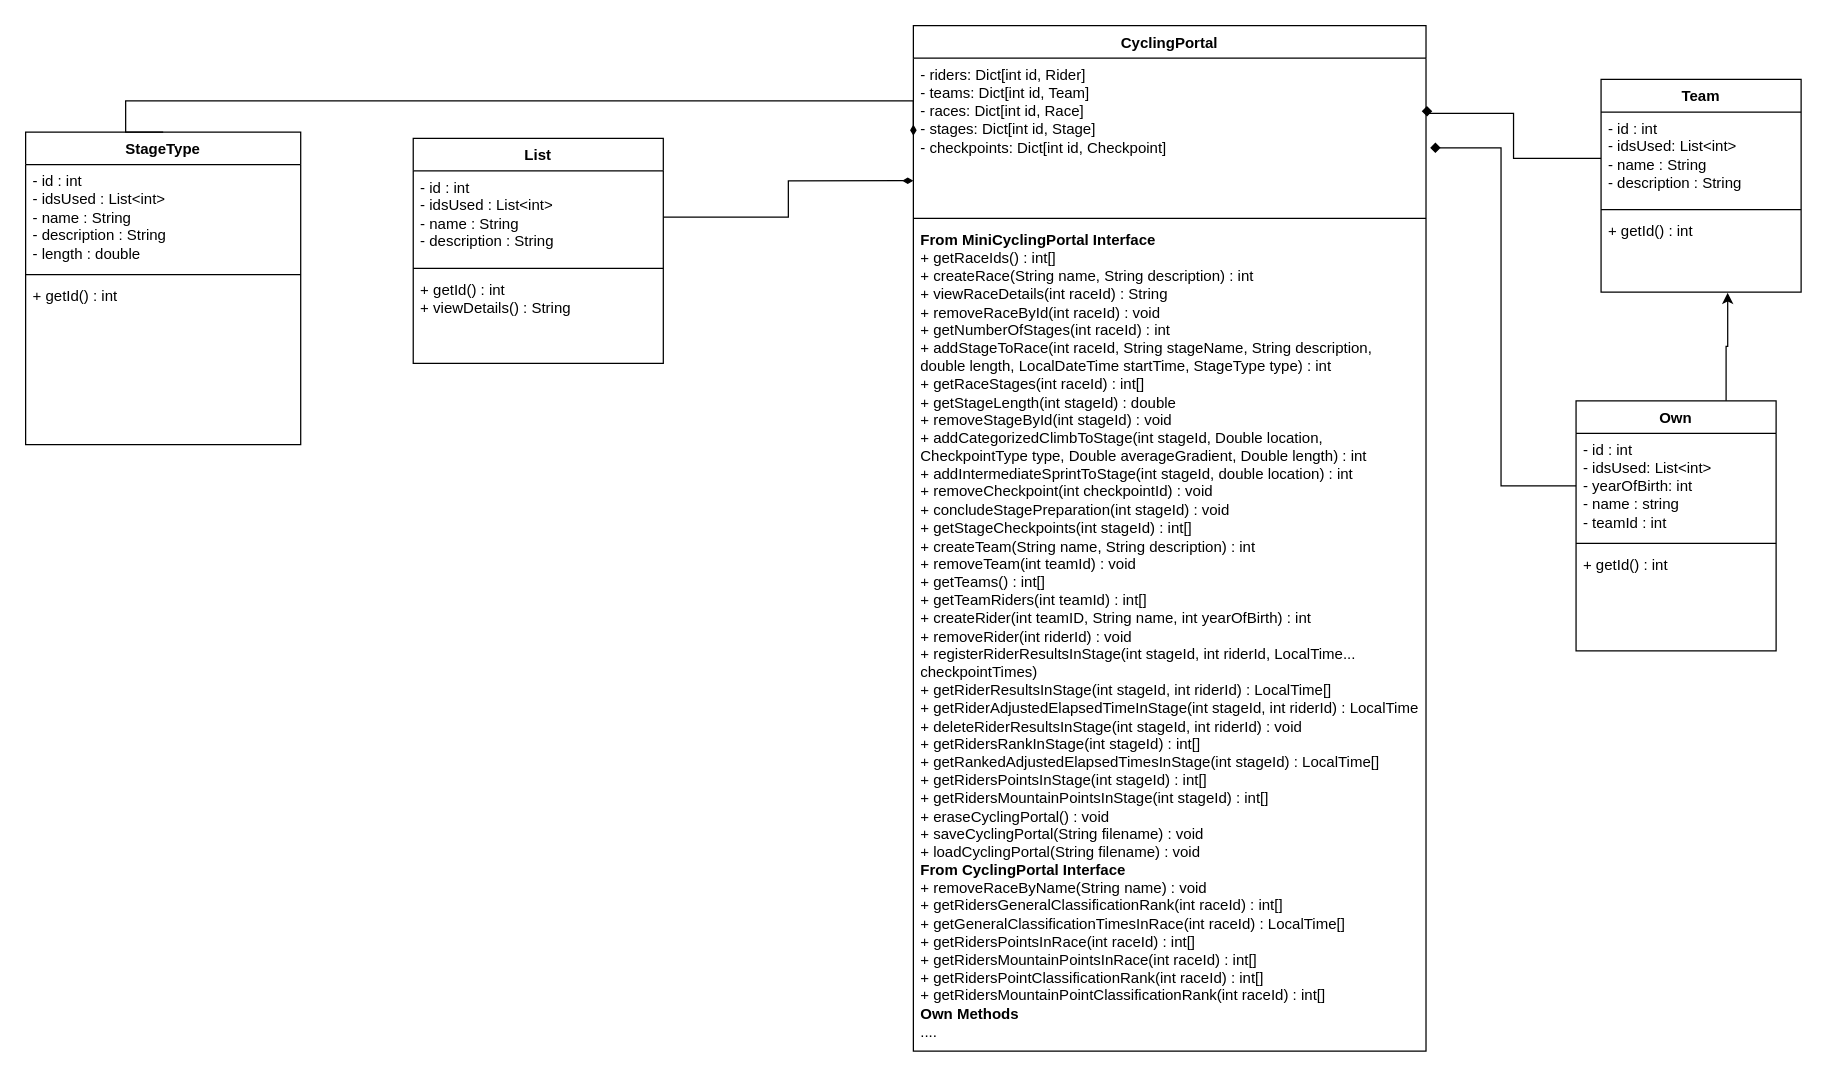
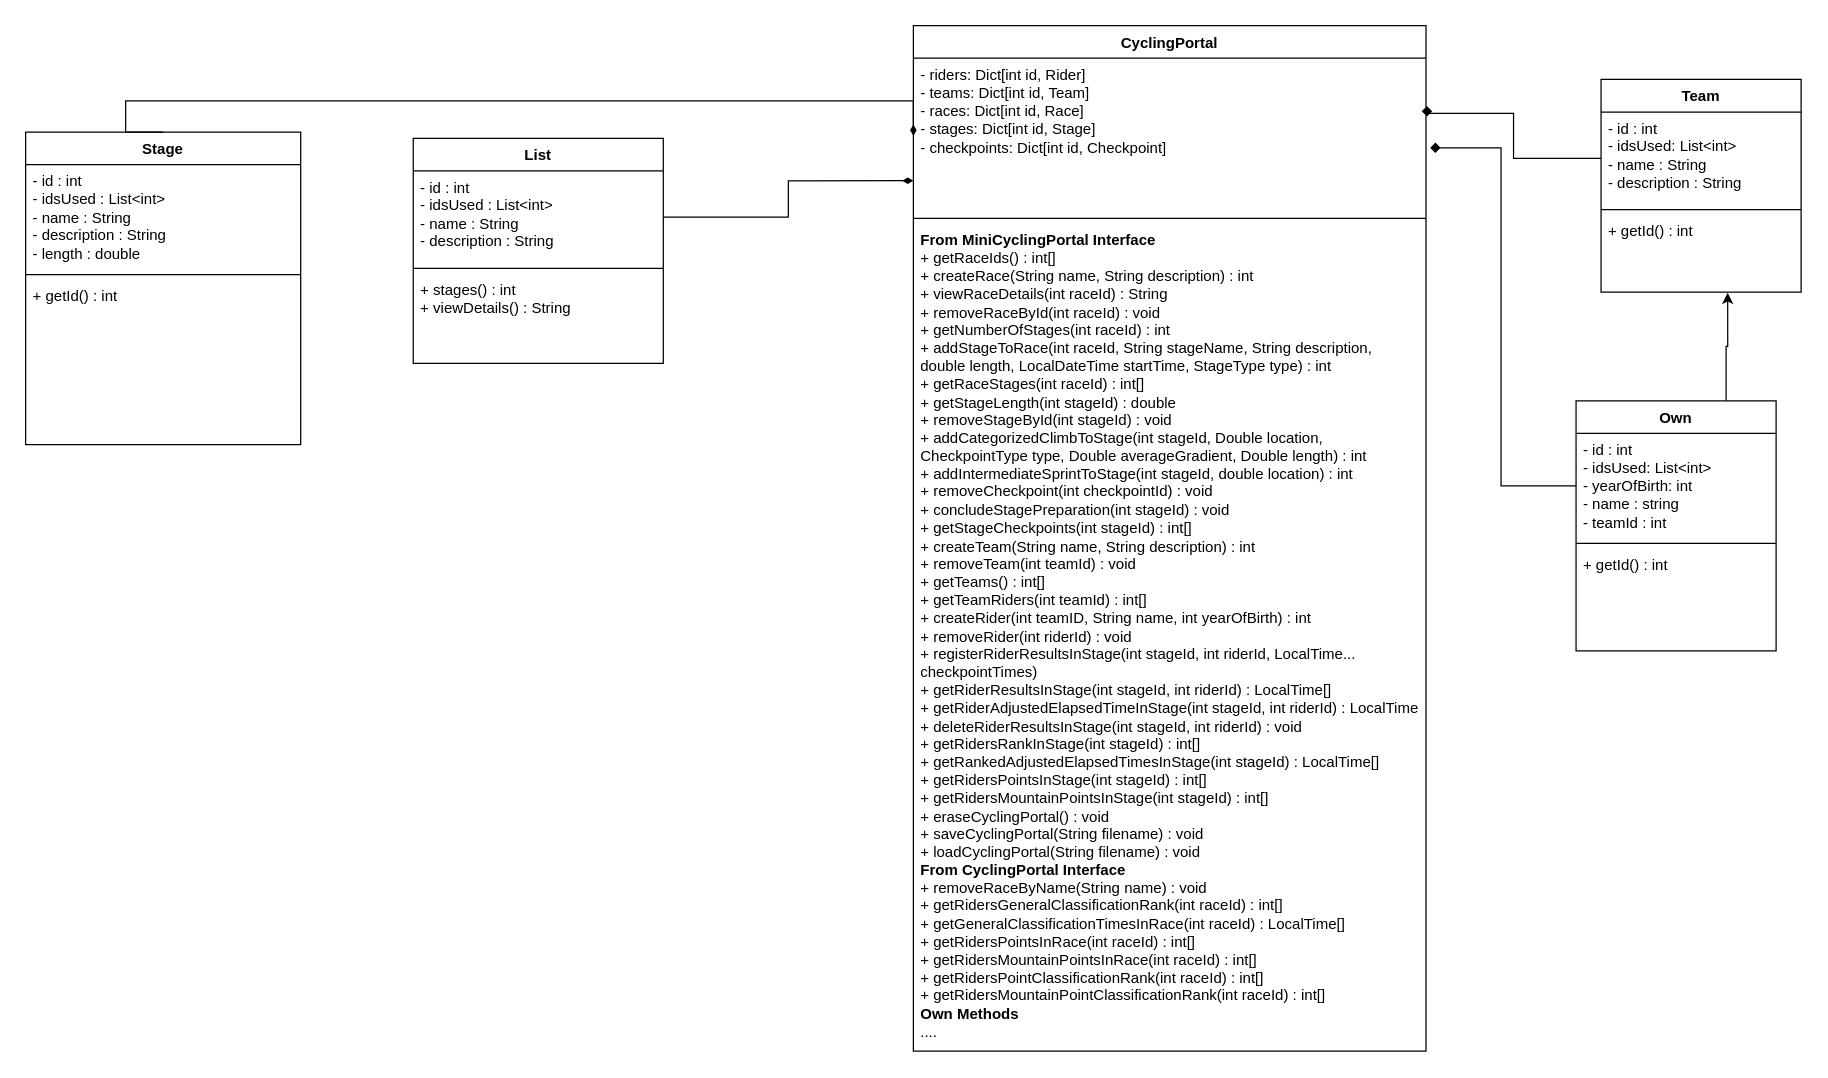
(163, 150) -> (163, 150)
(506, 300) -> (506, 300)
